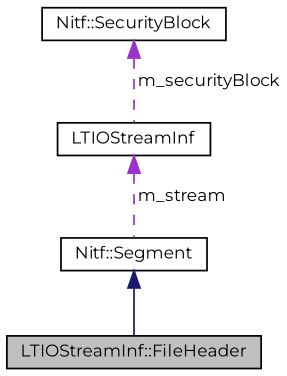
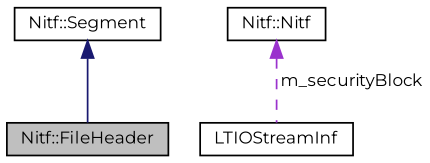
(134, 24) -> (277, 24)
(134, 206) -> none
(134, 352) -> (88, 139)
